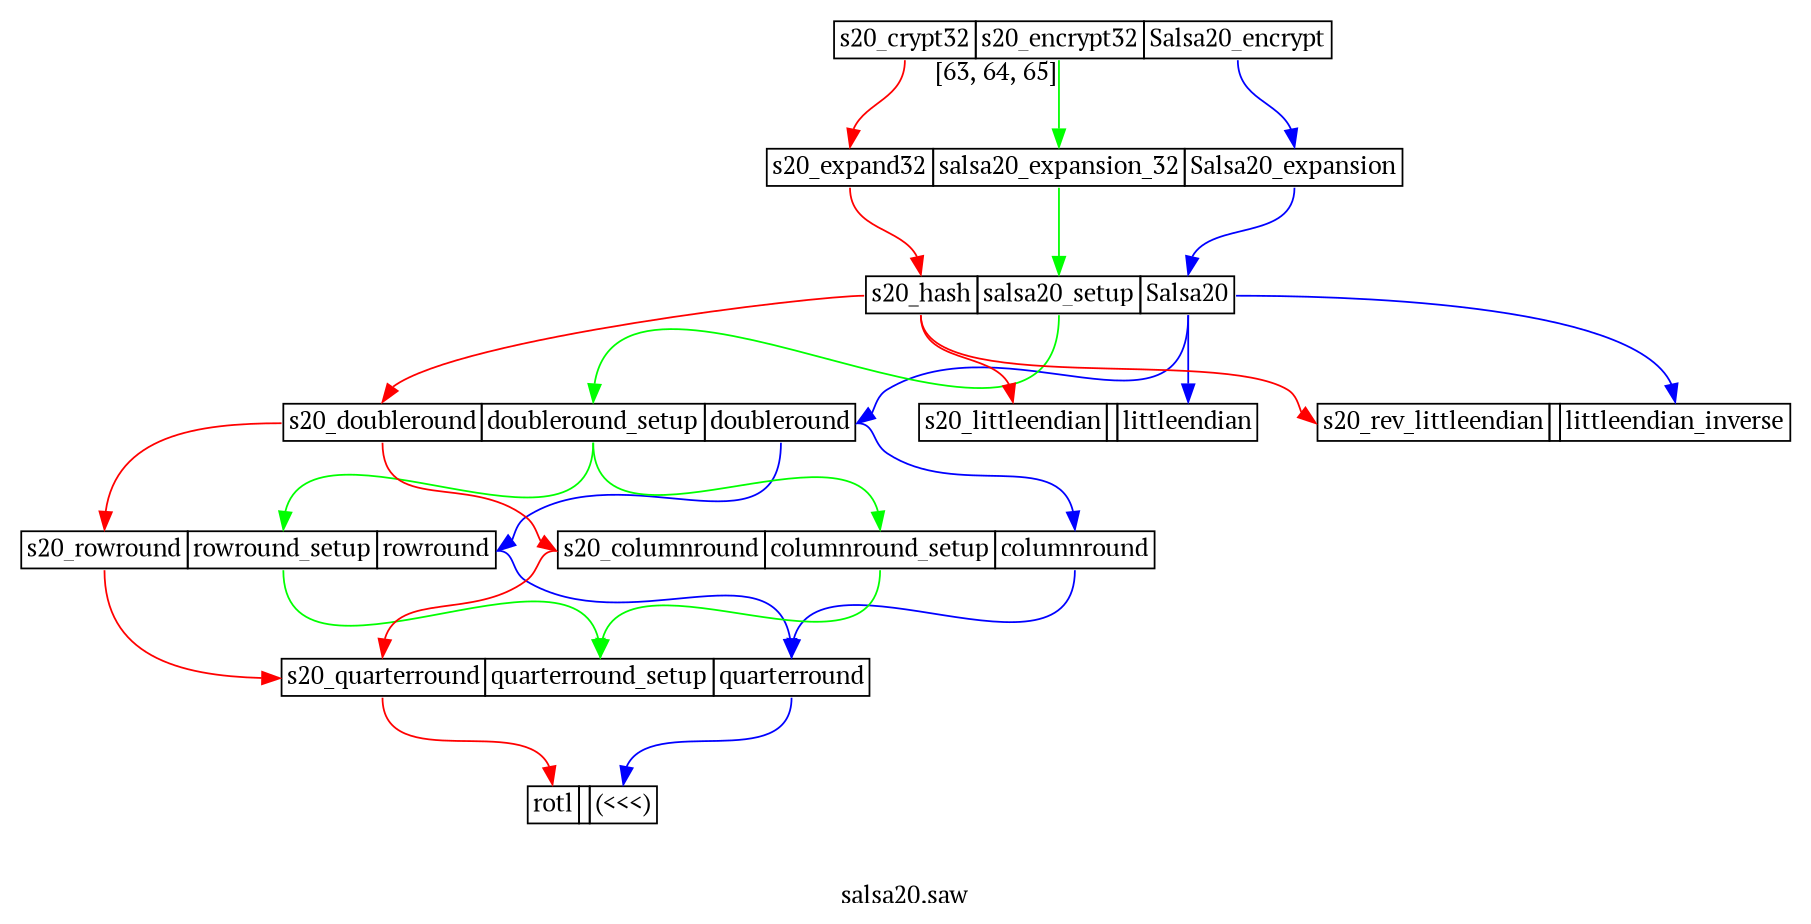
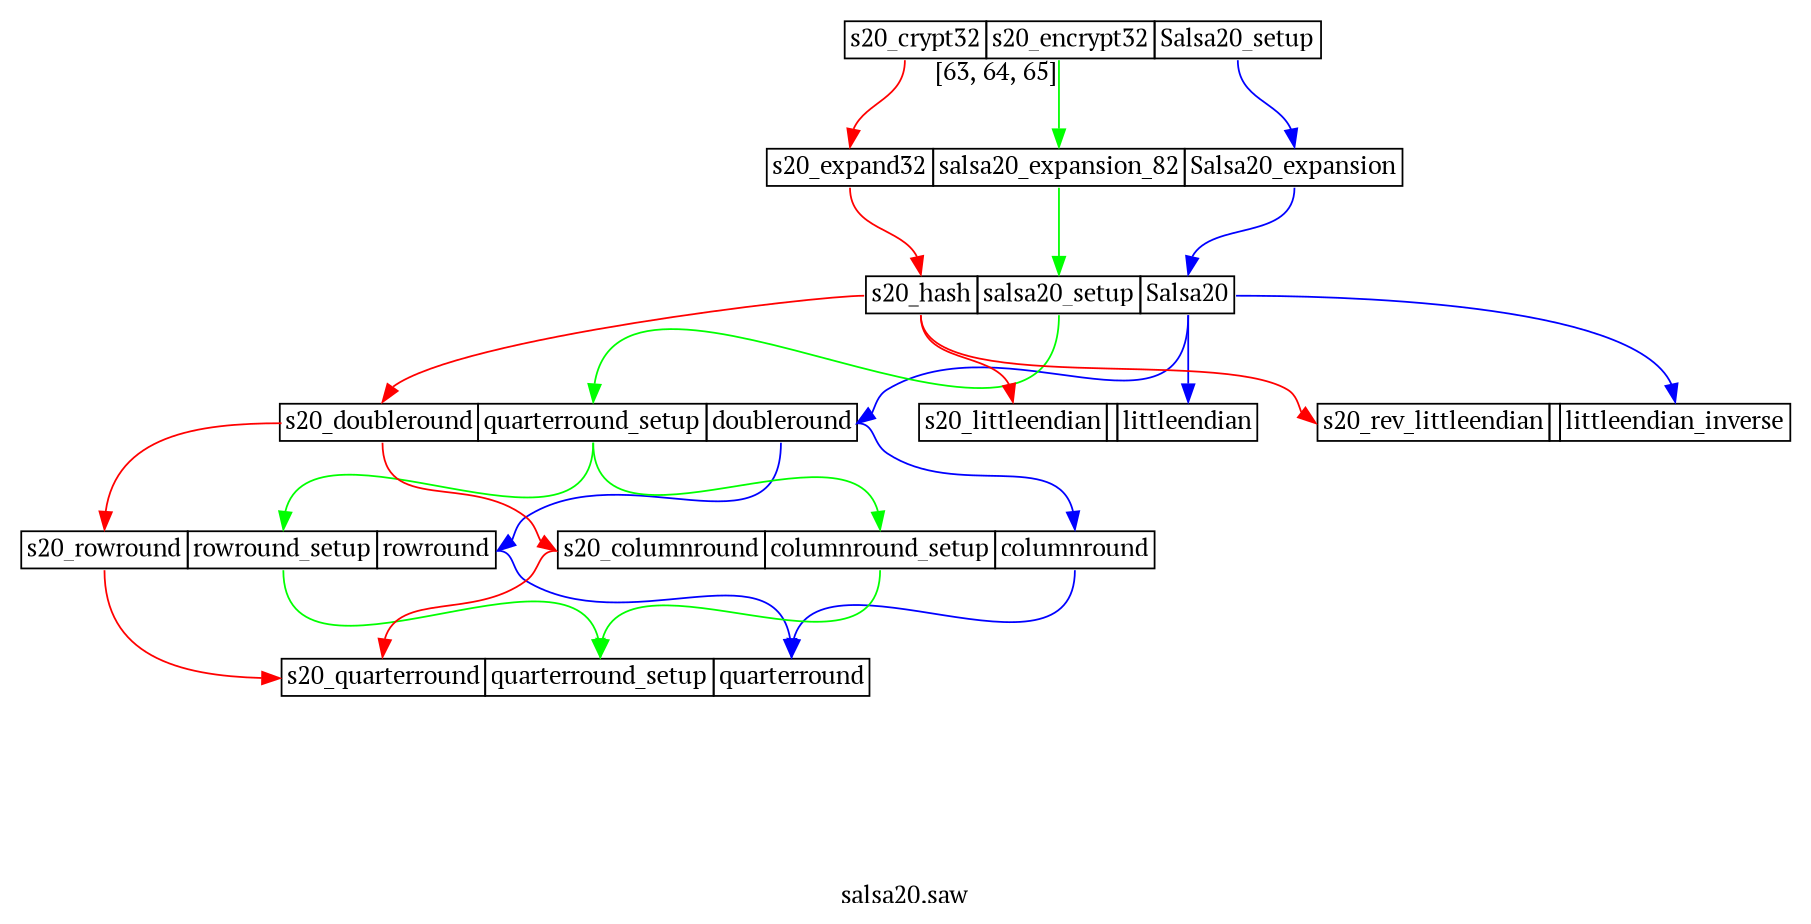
(1238, 39) -> (1238, 39)
(1059, 166) -> (1059, 166)
(593, 421) -> (592, 421)
(591, 804) -> none
